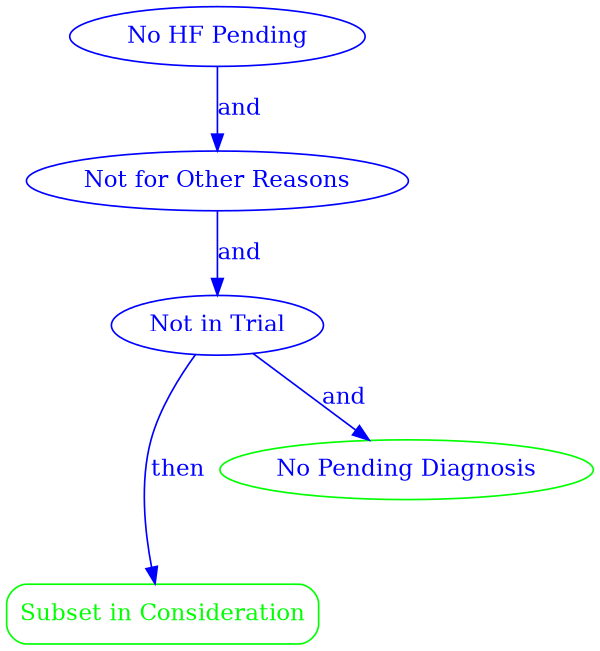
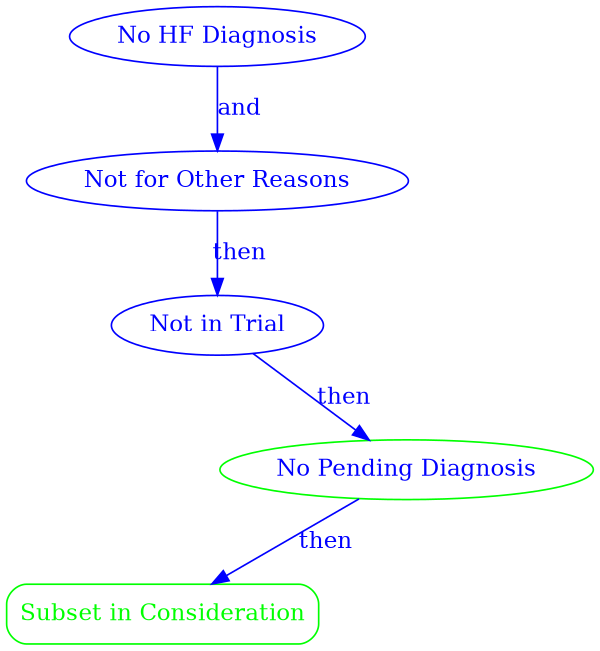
(217, 37) -> (217, 37)
(240, 253) -> (240, 253)
(344, 398) -> (344, 398)
(148, 455) -> (293, 537)
